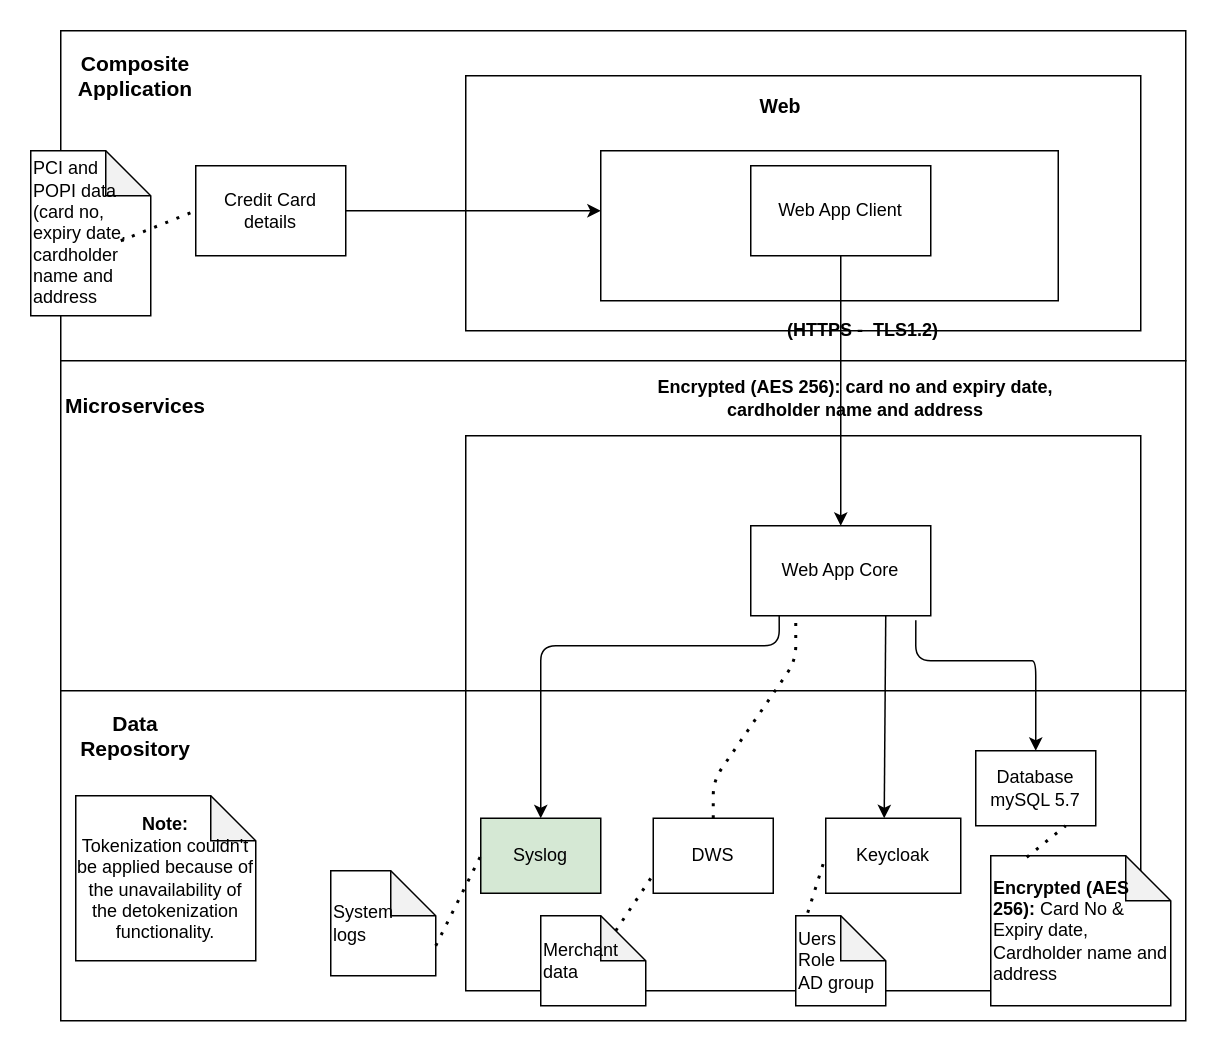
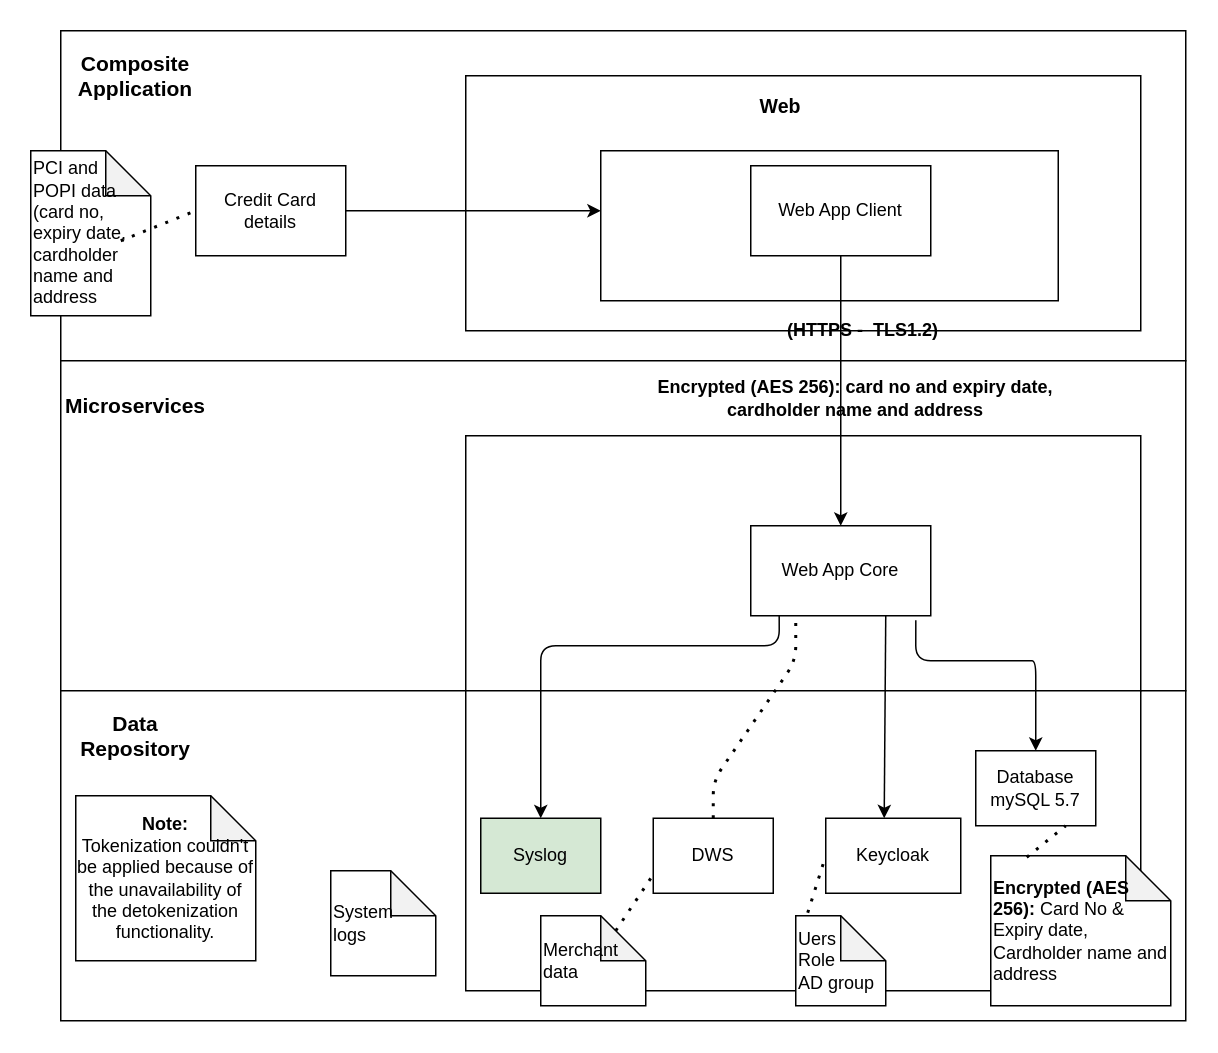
(458, 901) -> none
